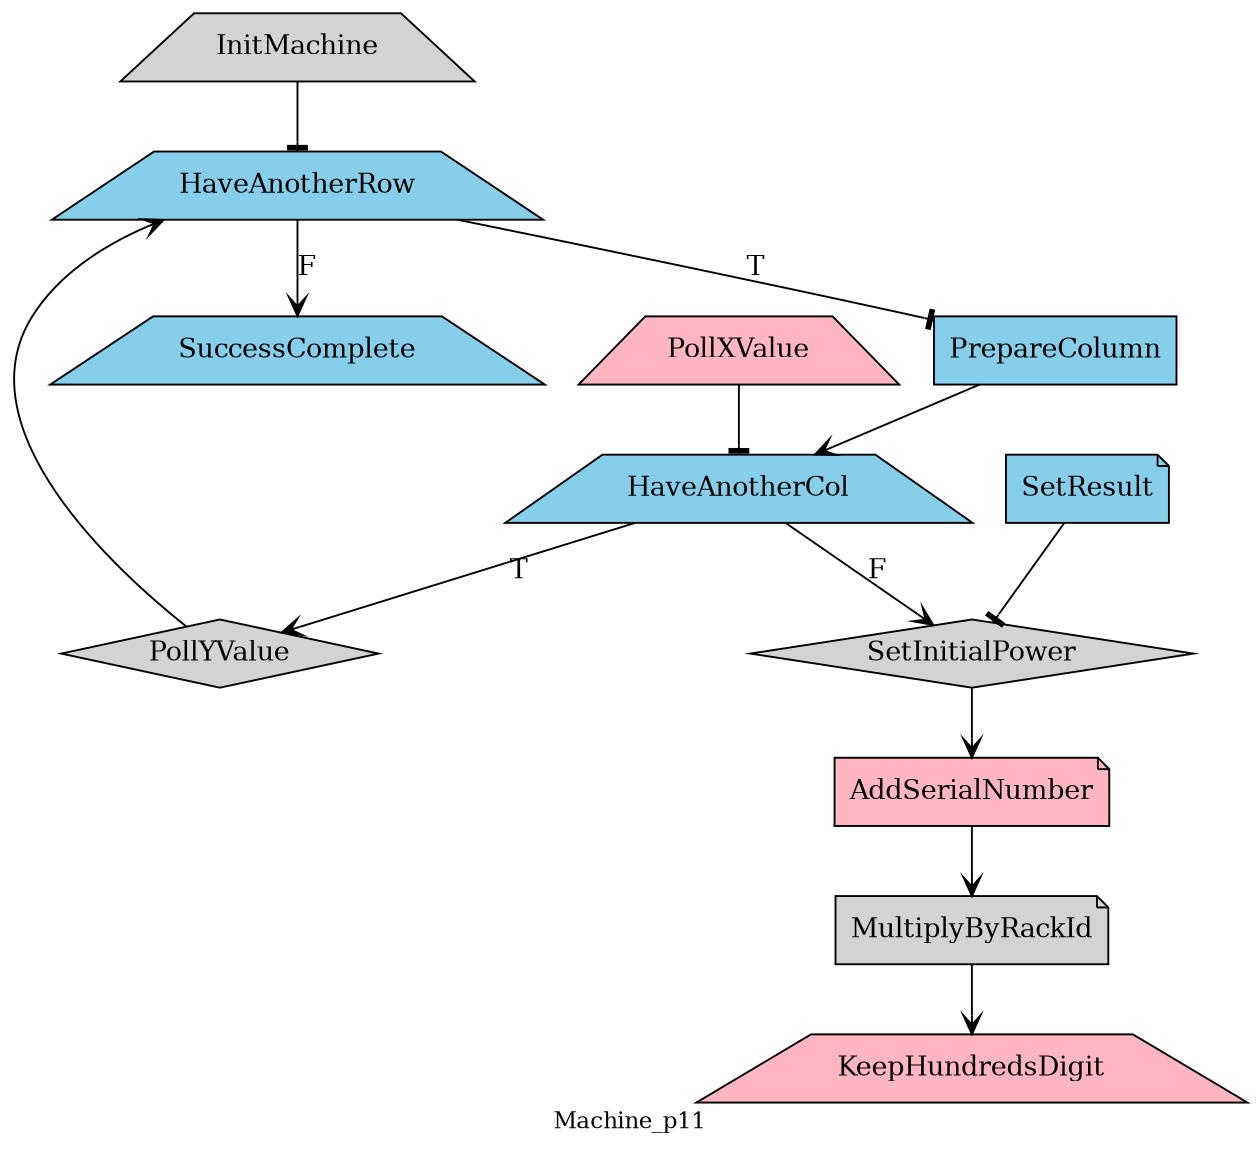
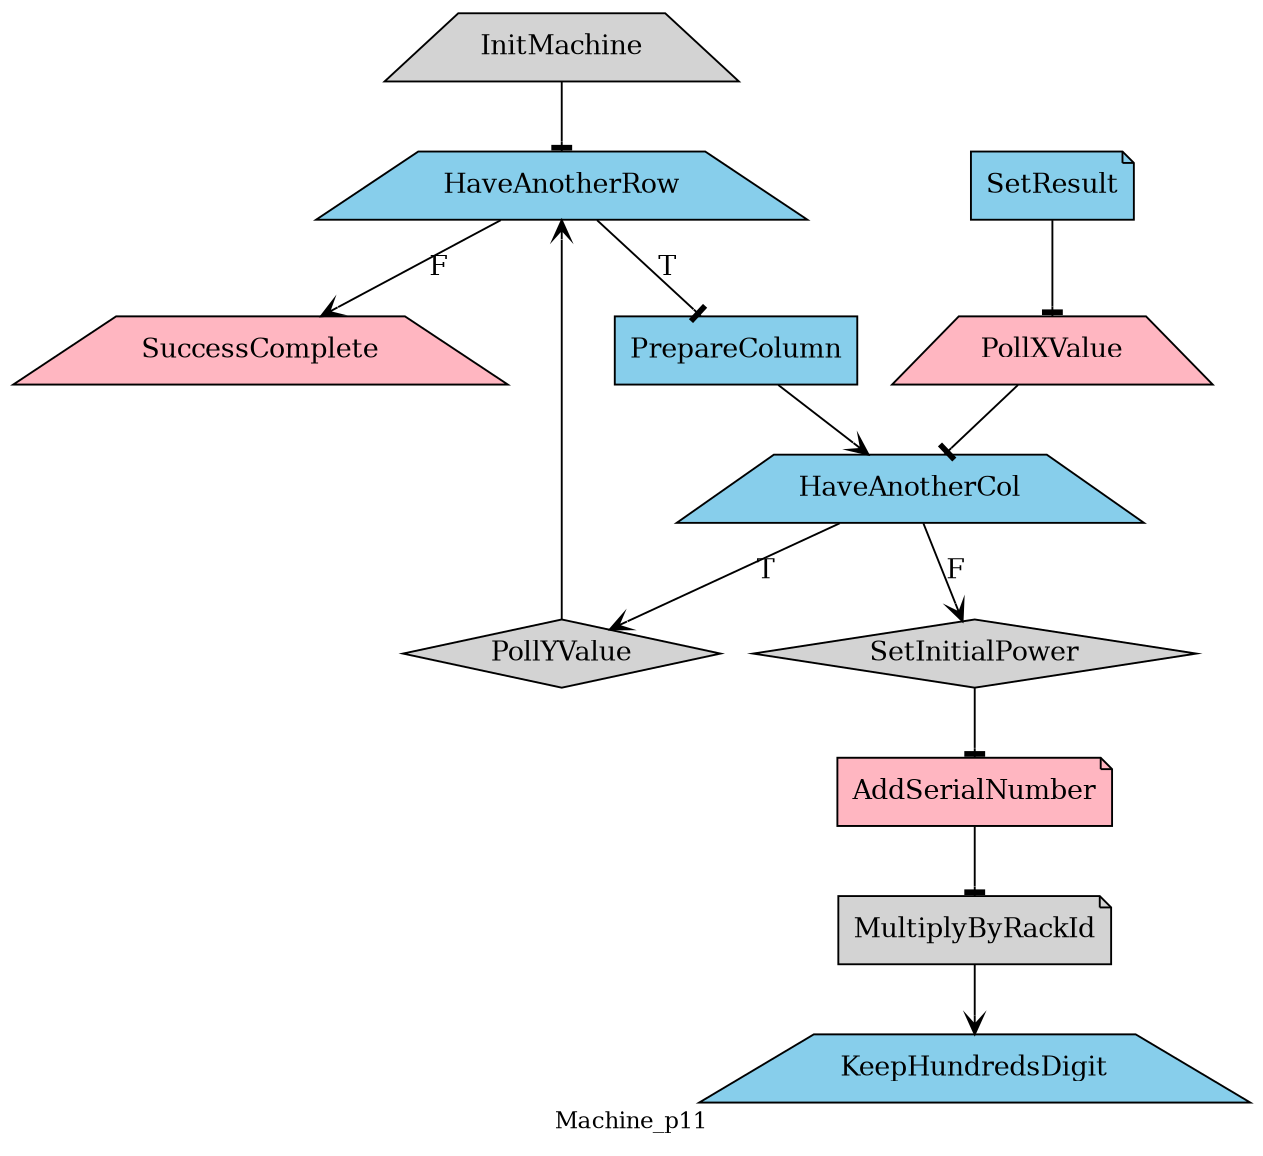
(297, 350) -> (261, 350)
(1031, 569) -> (1052, 263)
(972, 713) -> (975, 718)
(972, 852) -> (975, 856)
(972, 1068) -> (975, 1068)
